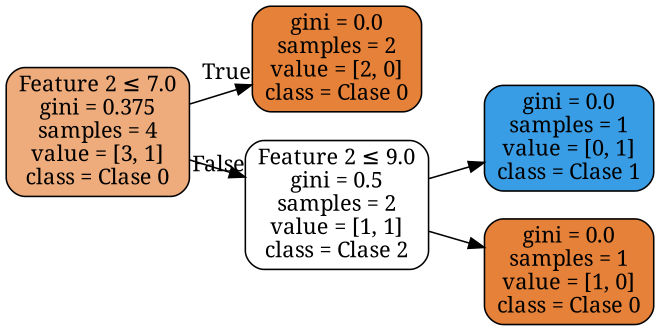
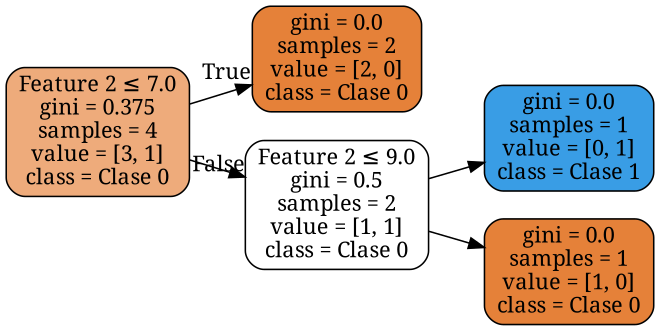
(337, 251) -> (337, 251)
